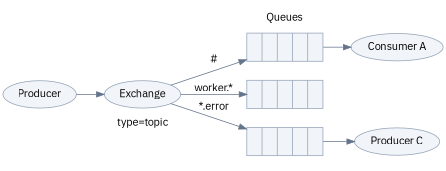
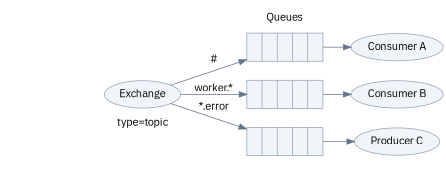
(40, 94) -> none
none -> (397, 94)
